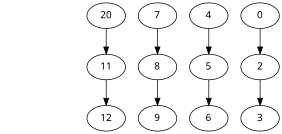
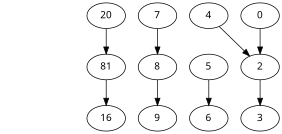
(209, 38) -> (232, 39)
(106, 67) -> (106, 67)
(106, 118) -> (106, 118)
